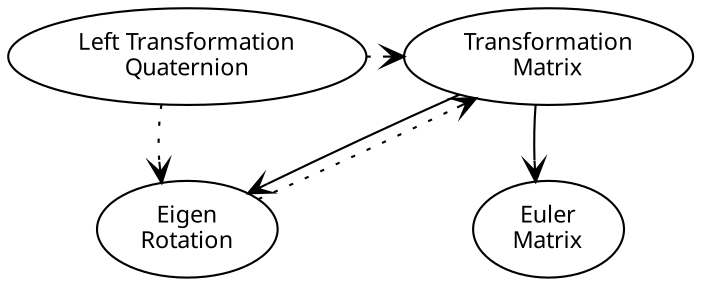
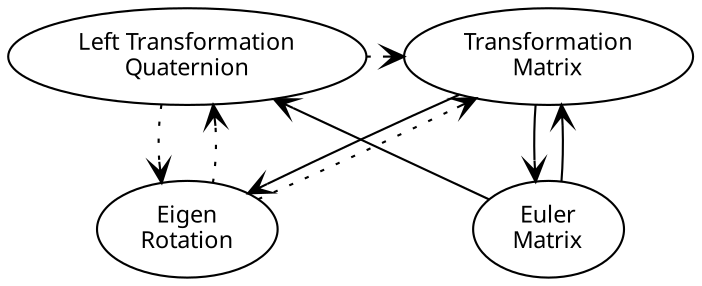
none -> (391, 154)
none -> (563, 154)
none -> (216, 155)
